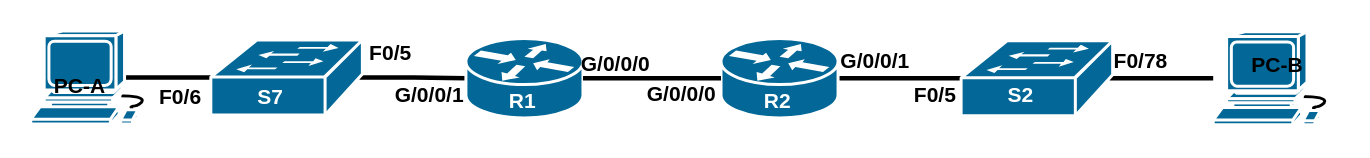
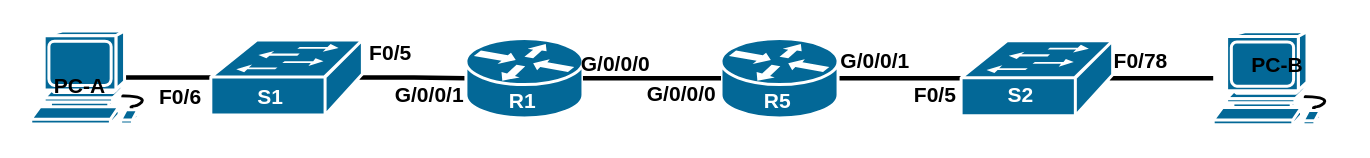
(271, 97) -> (271, 97)
(778, 101) -> (778, 101)
